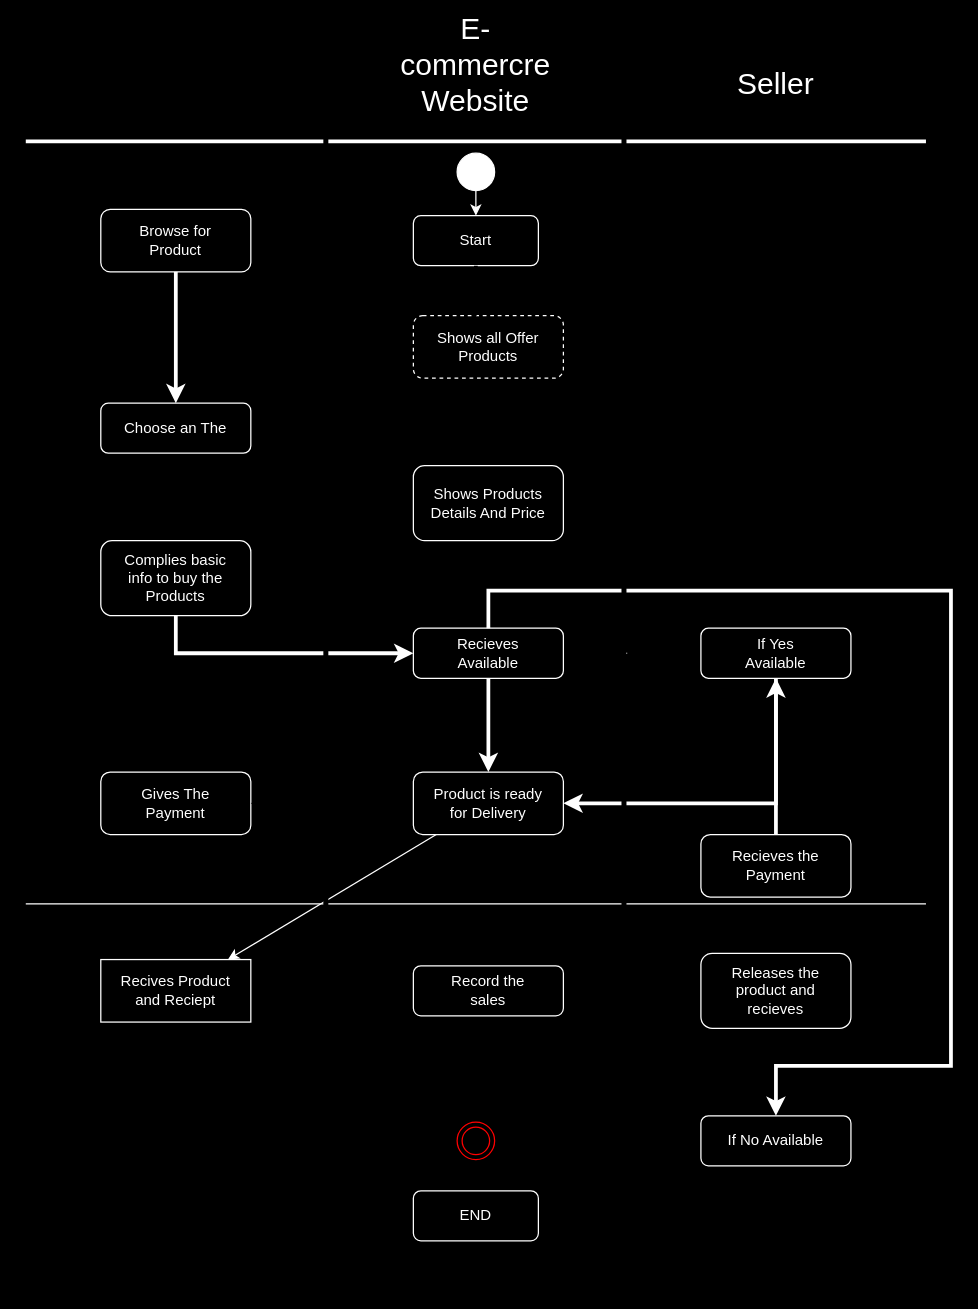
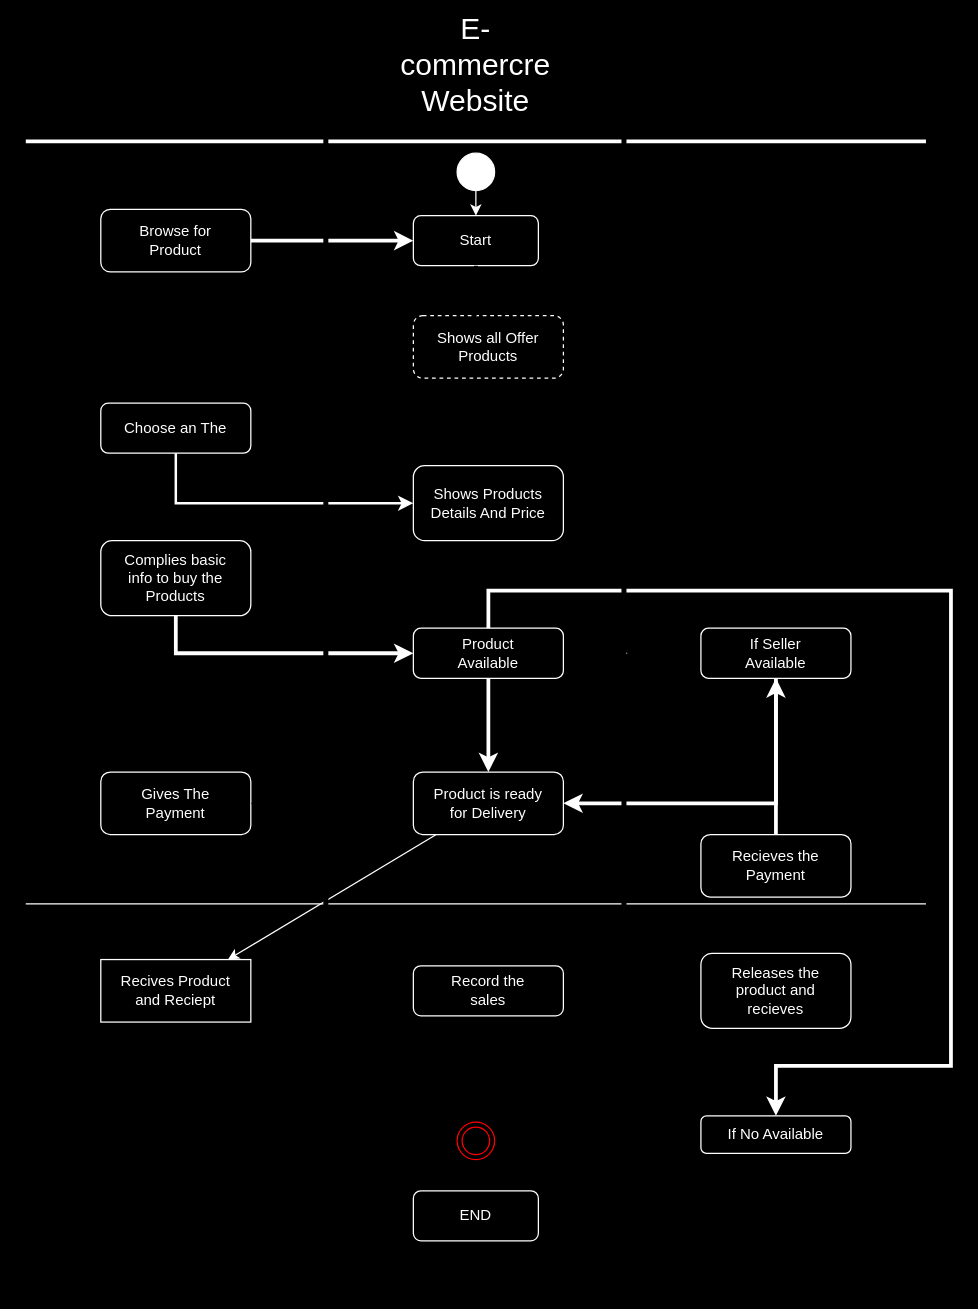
(776, 84) -> none
(176, 331) -> (327, 241)
none -> (264, 503)
(488, 653) -> (488, 653)
(776, 653) -> (776, 653)
(776, 1141) -> (776, 1134)
